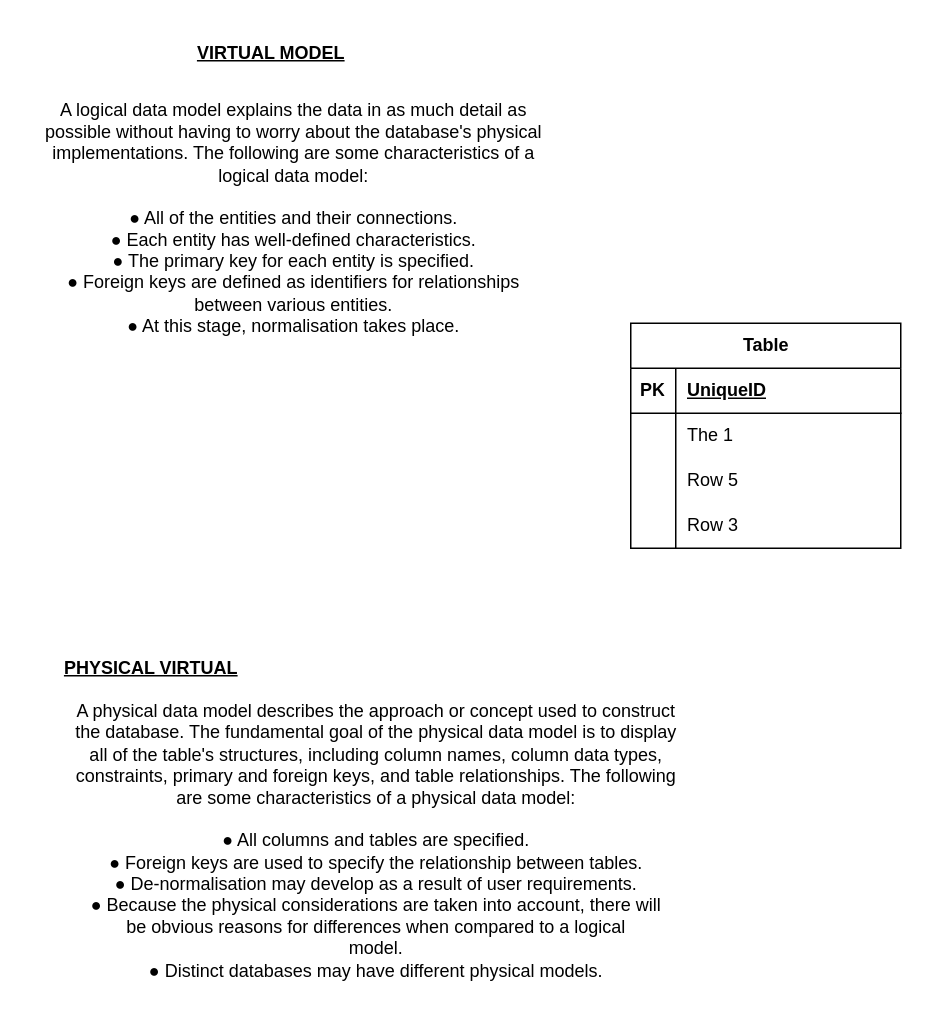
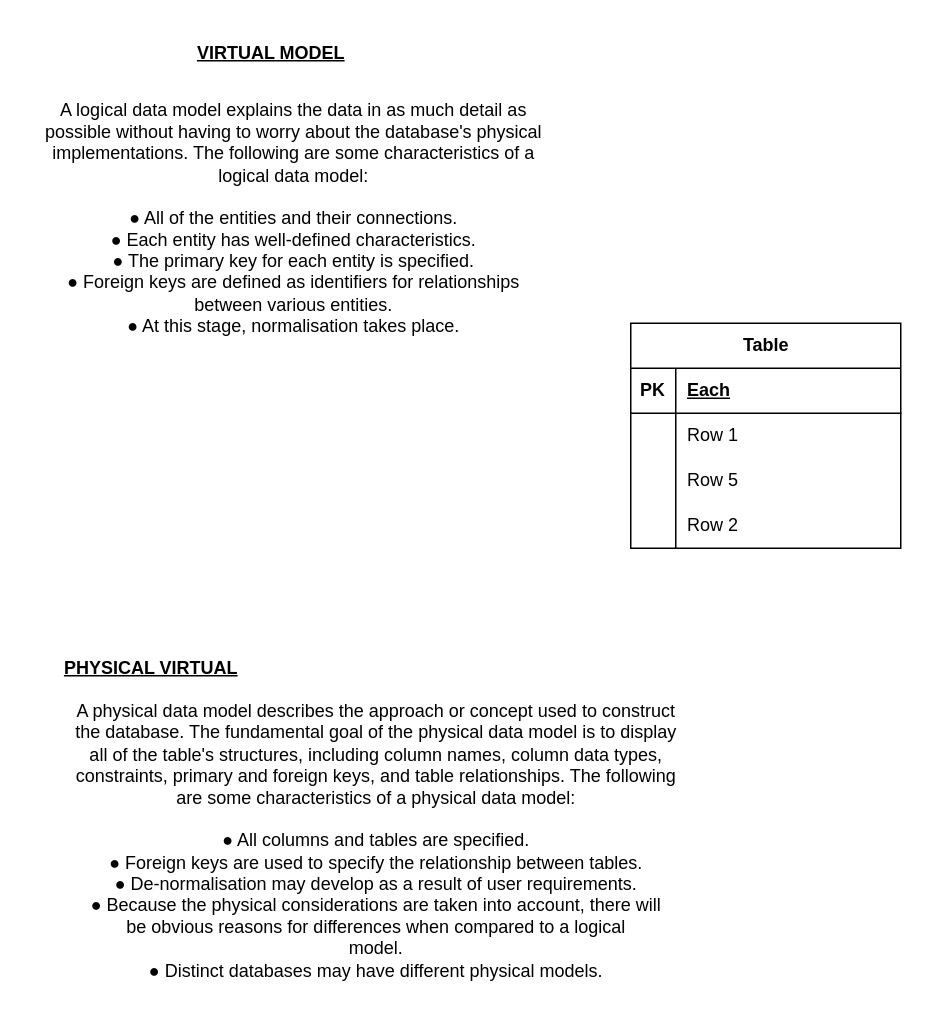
(726, 391) -> (708, 391)
(711, 436) -> (711, 436)
(711, 526) -> (711, 526)
